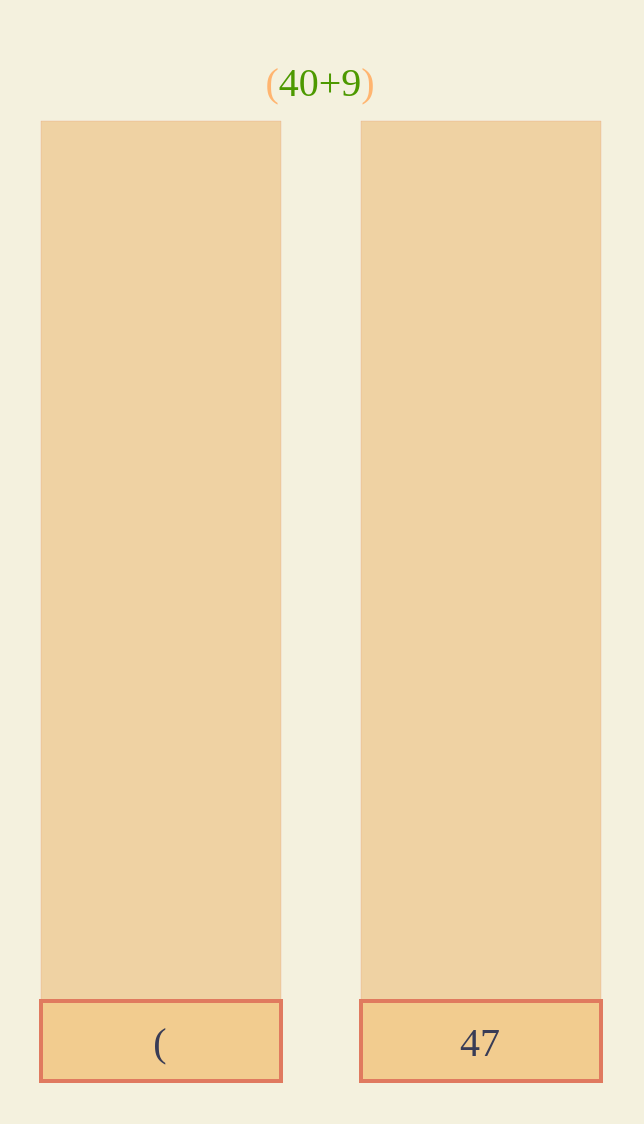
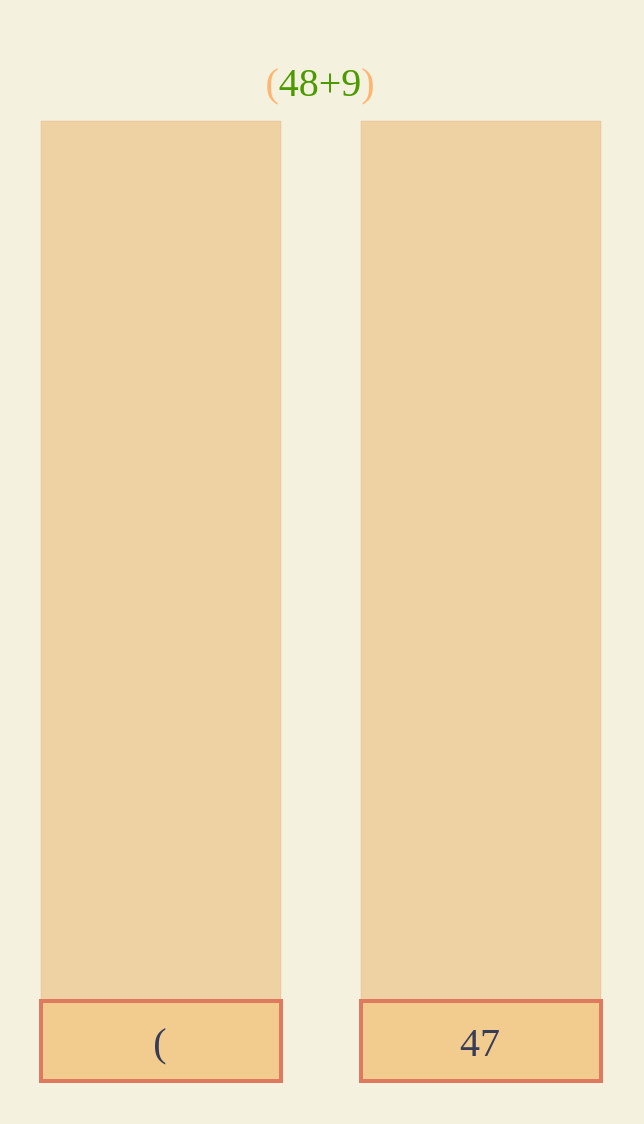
(321, 81) -> (321, 81)
